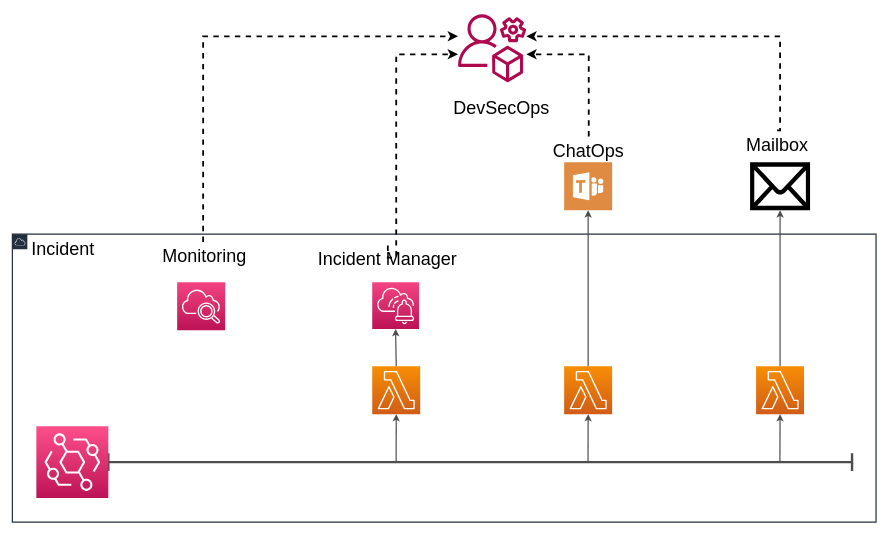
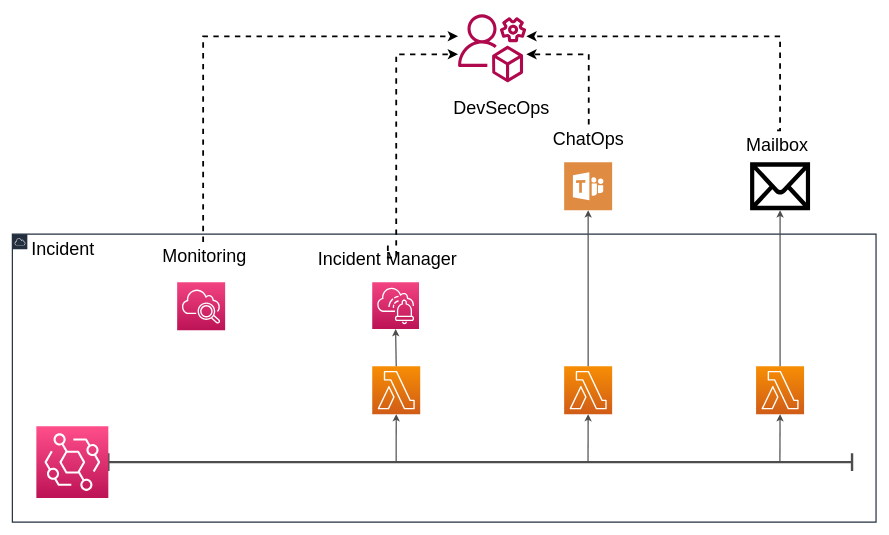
(588, 150) -> (588, 138)
